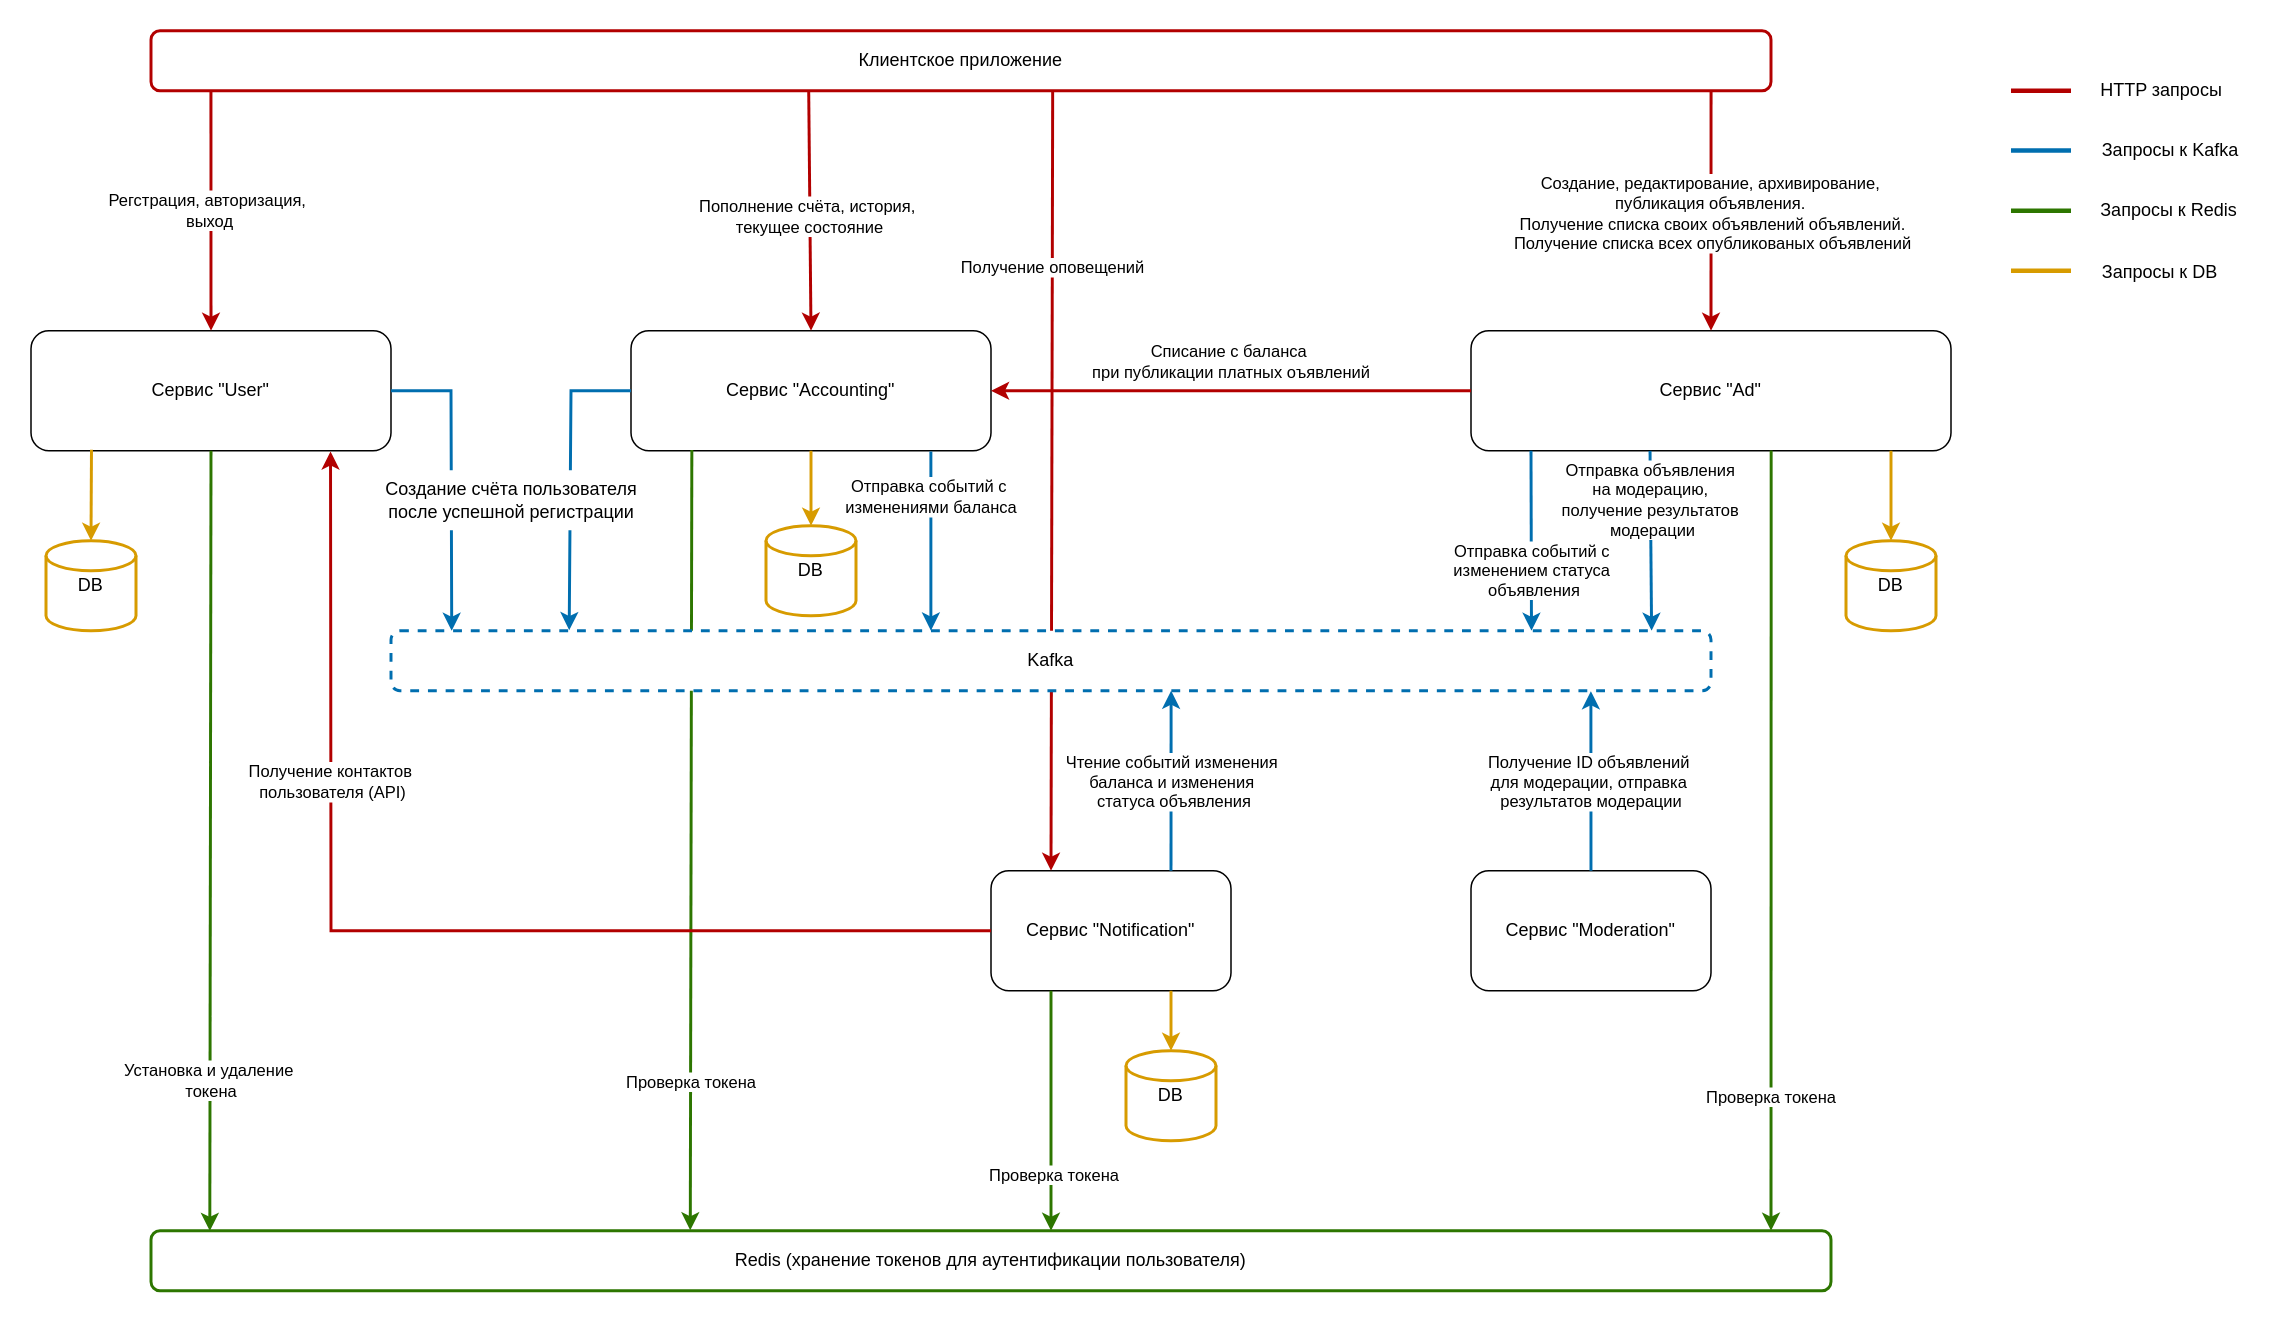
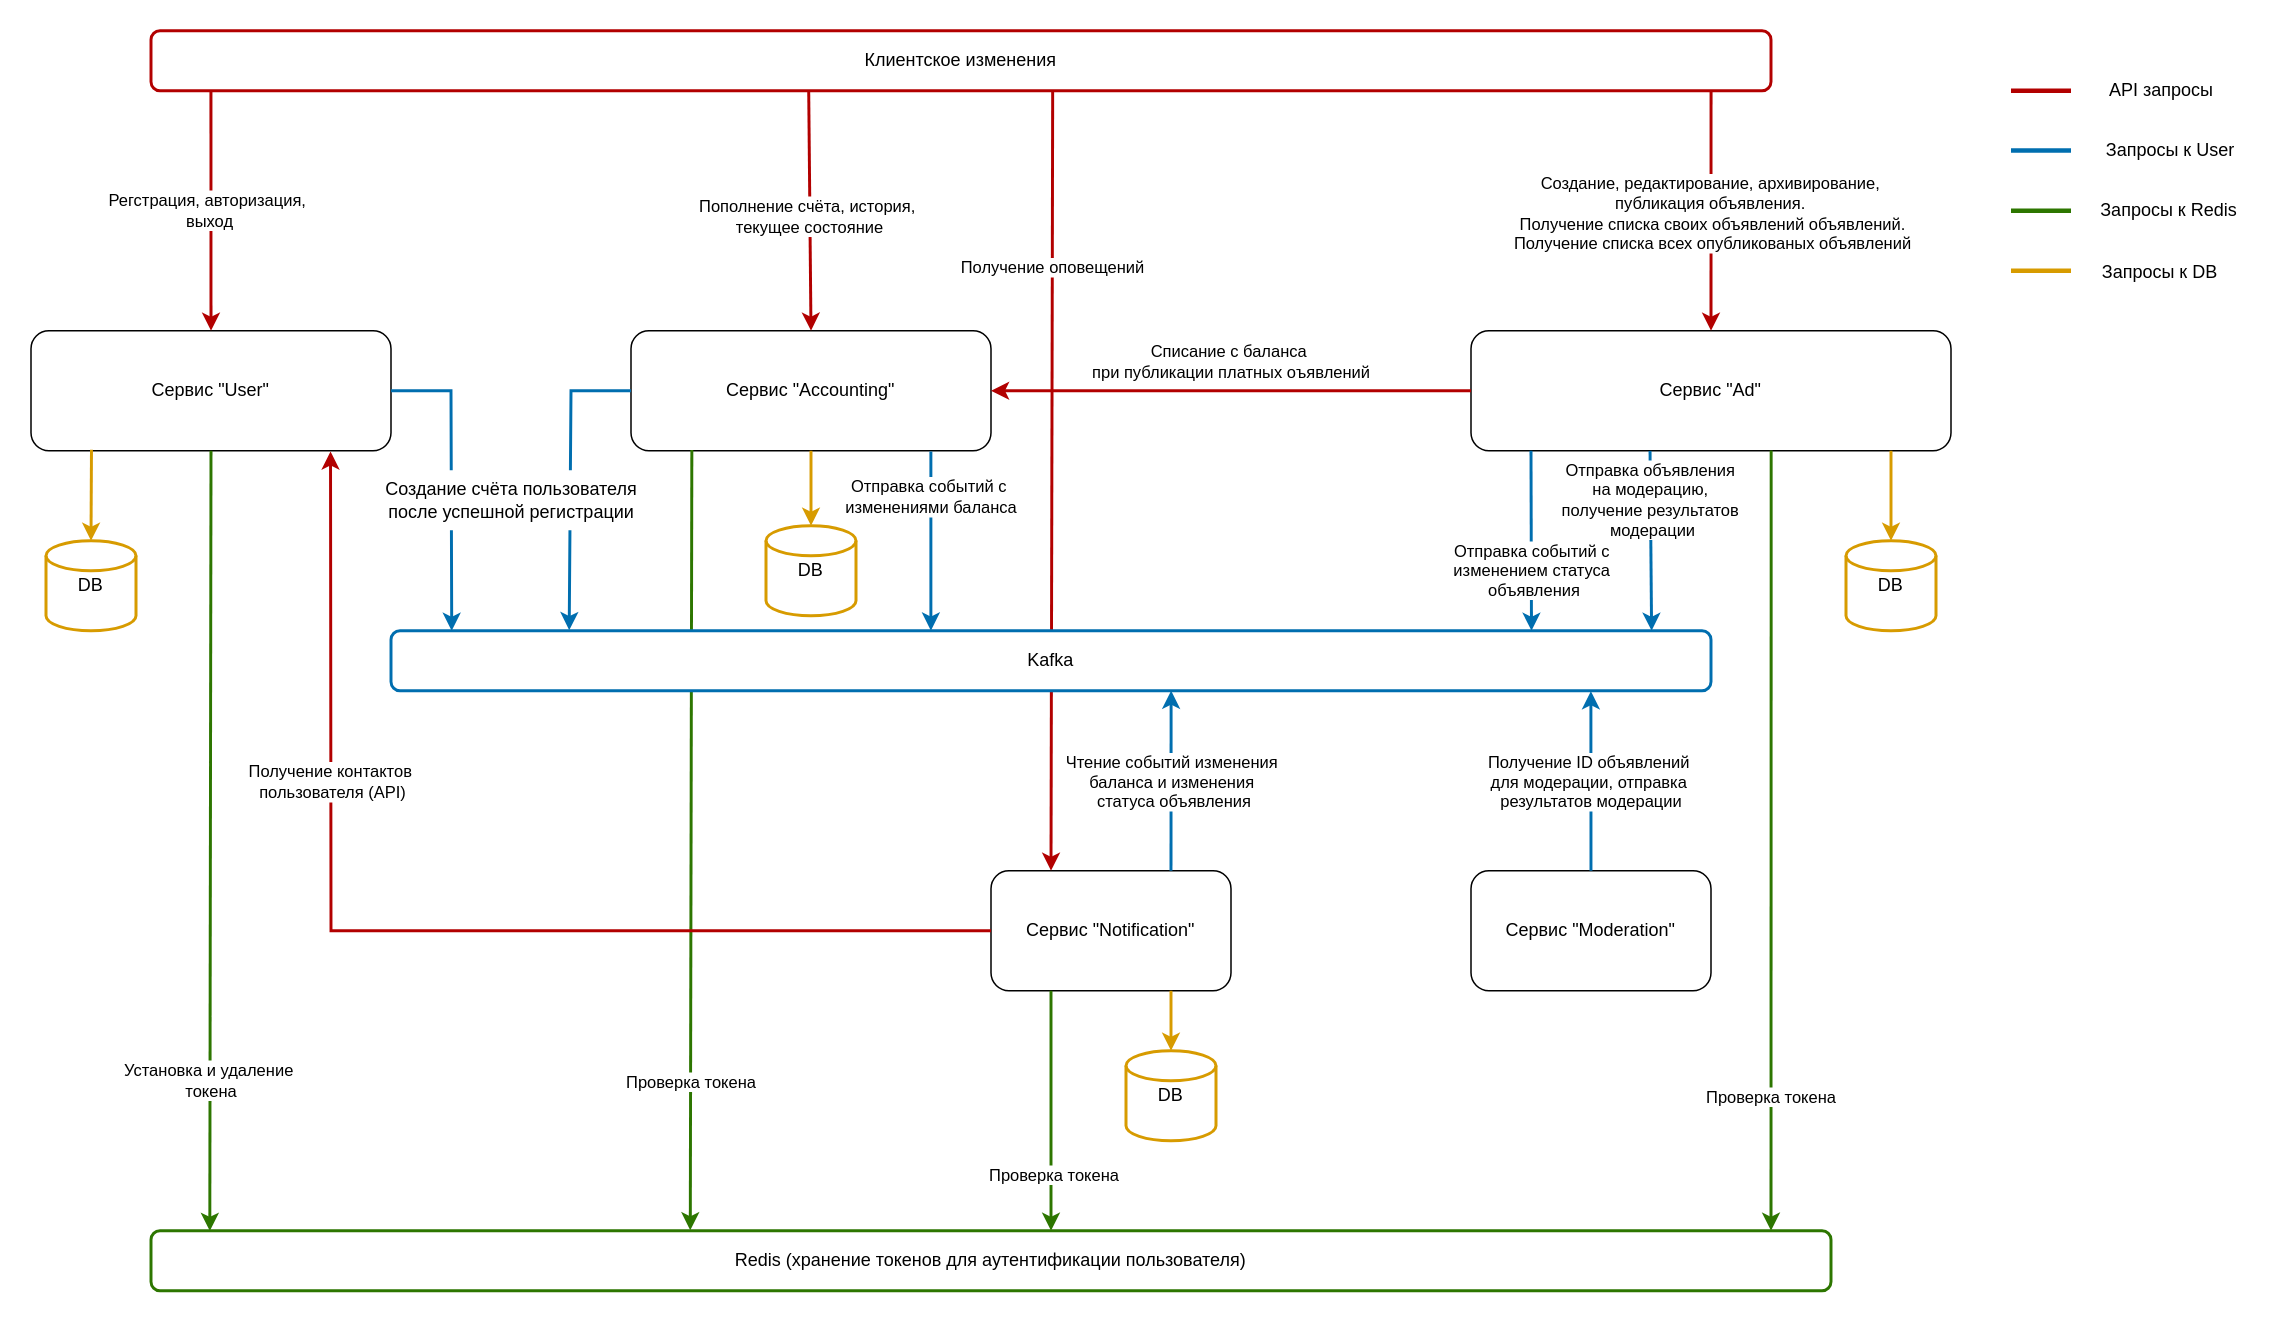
(961, 61) -> (961, 61)
(2162, 91) -> (2162, 91)
(2171, 151) -> (2171, 151)
(1051, 661) -> (1051, 661)
